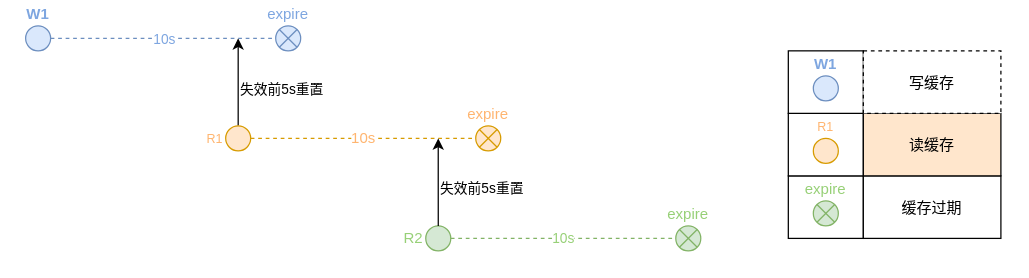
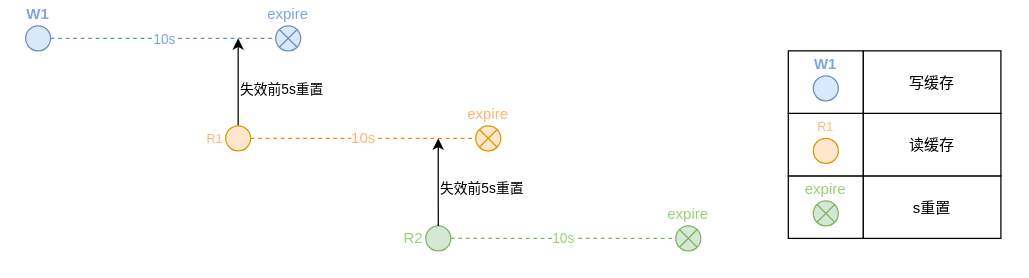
(932, 82) -> (932, 82)
(932, 144) -> (932, 144)
(932, 207) -> (932, 207)
